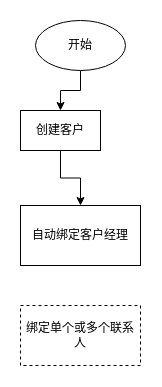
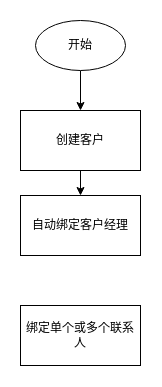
(61, 131) -> (81, 141)
(81, 236) -> (81, 226)
(81, 336) -> (81, 336)
